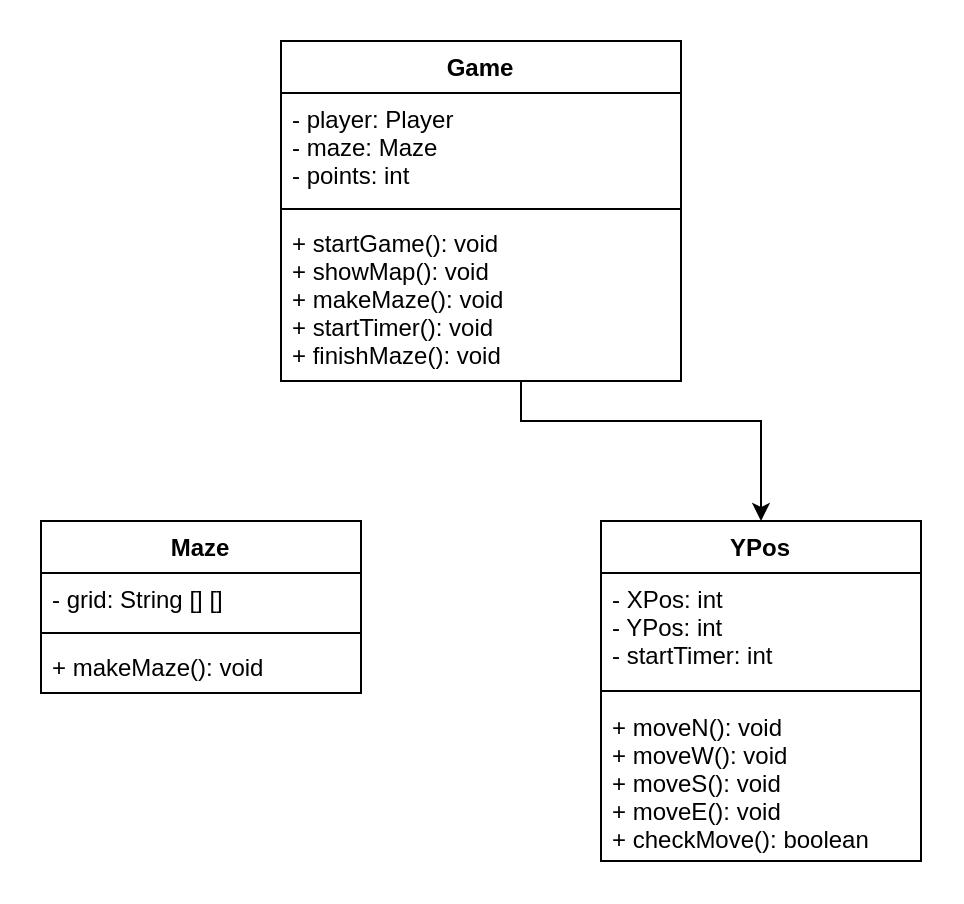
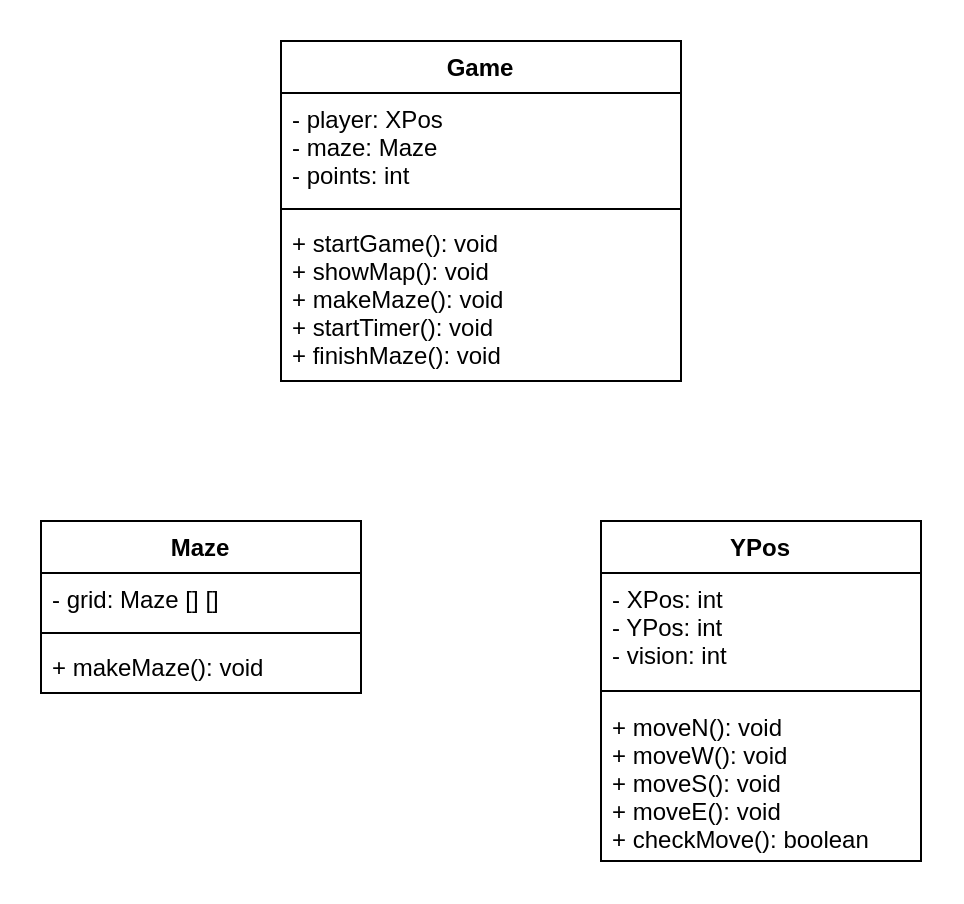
(384, 120) -> (374, 120)
(666, 421) -> none
(165, 600) -> (154, 600)
(673, 600) -> (673, 600)
